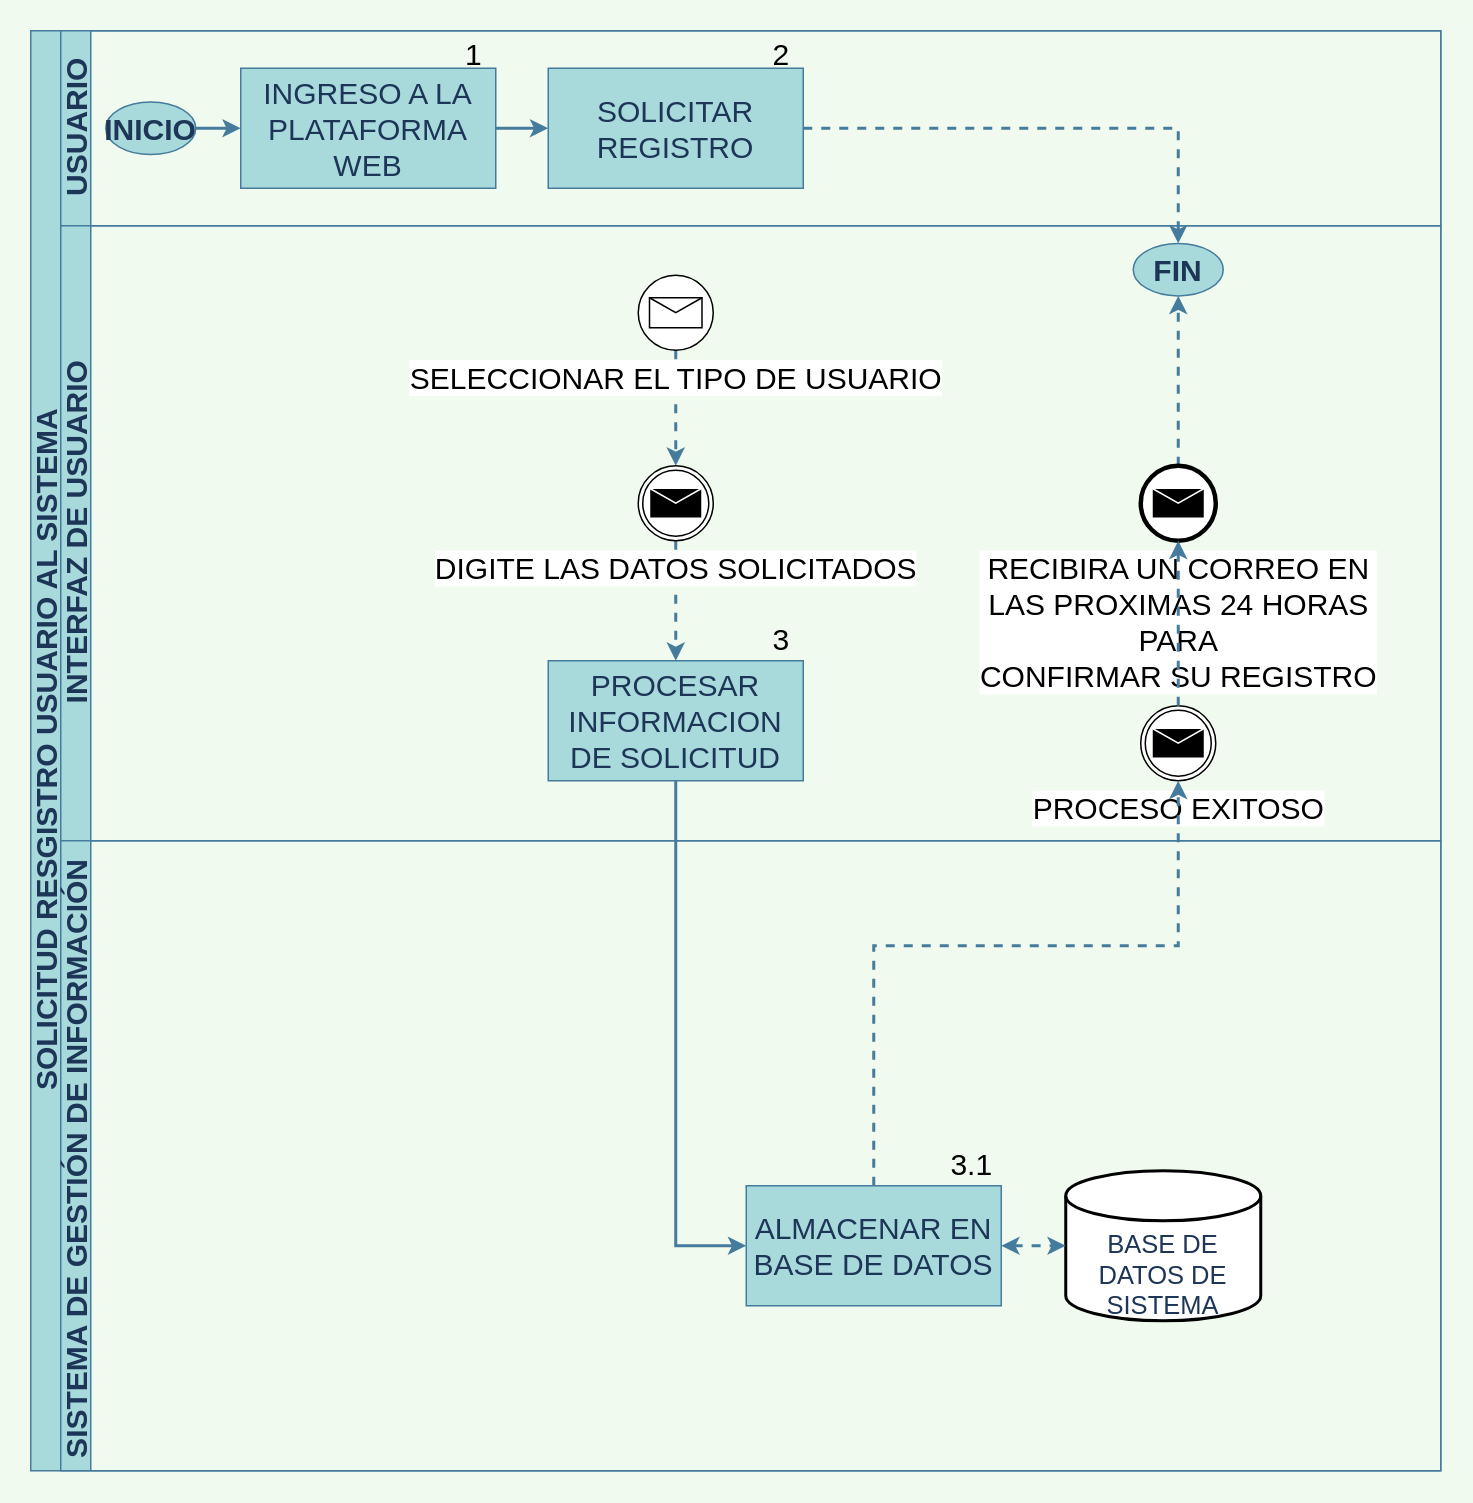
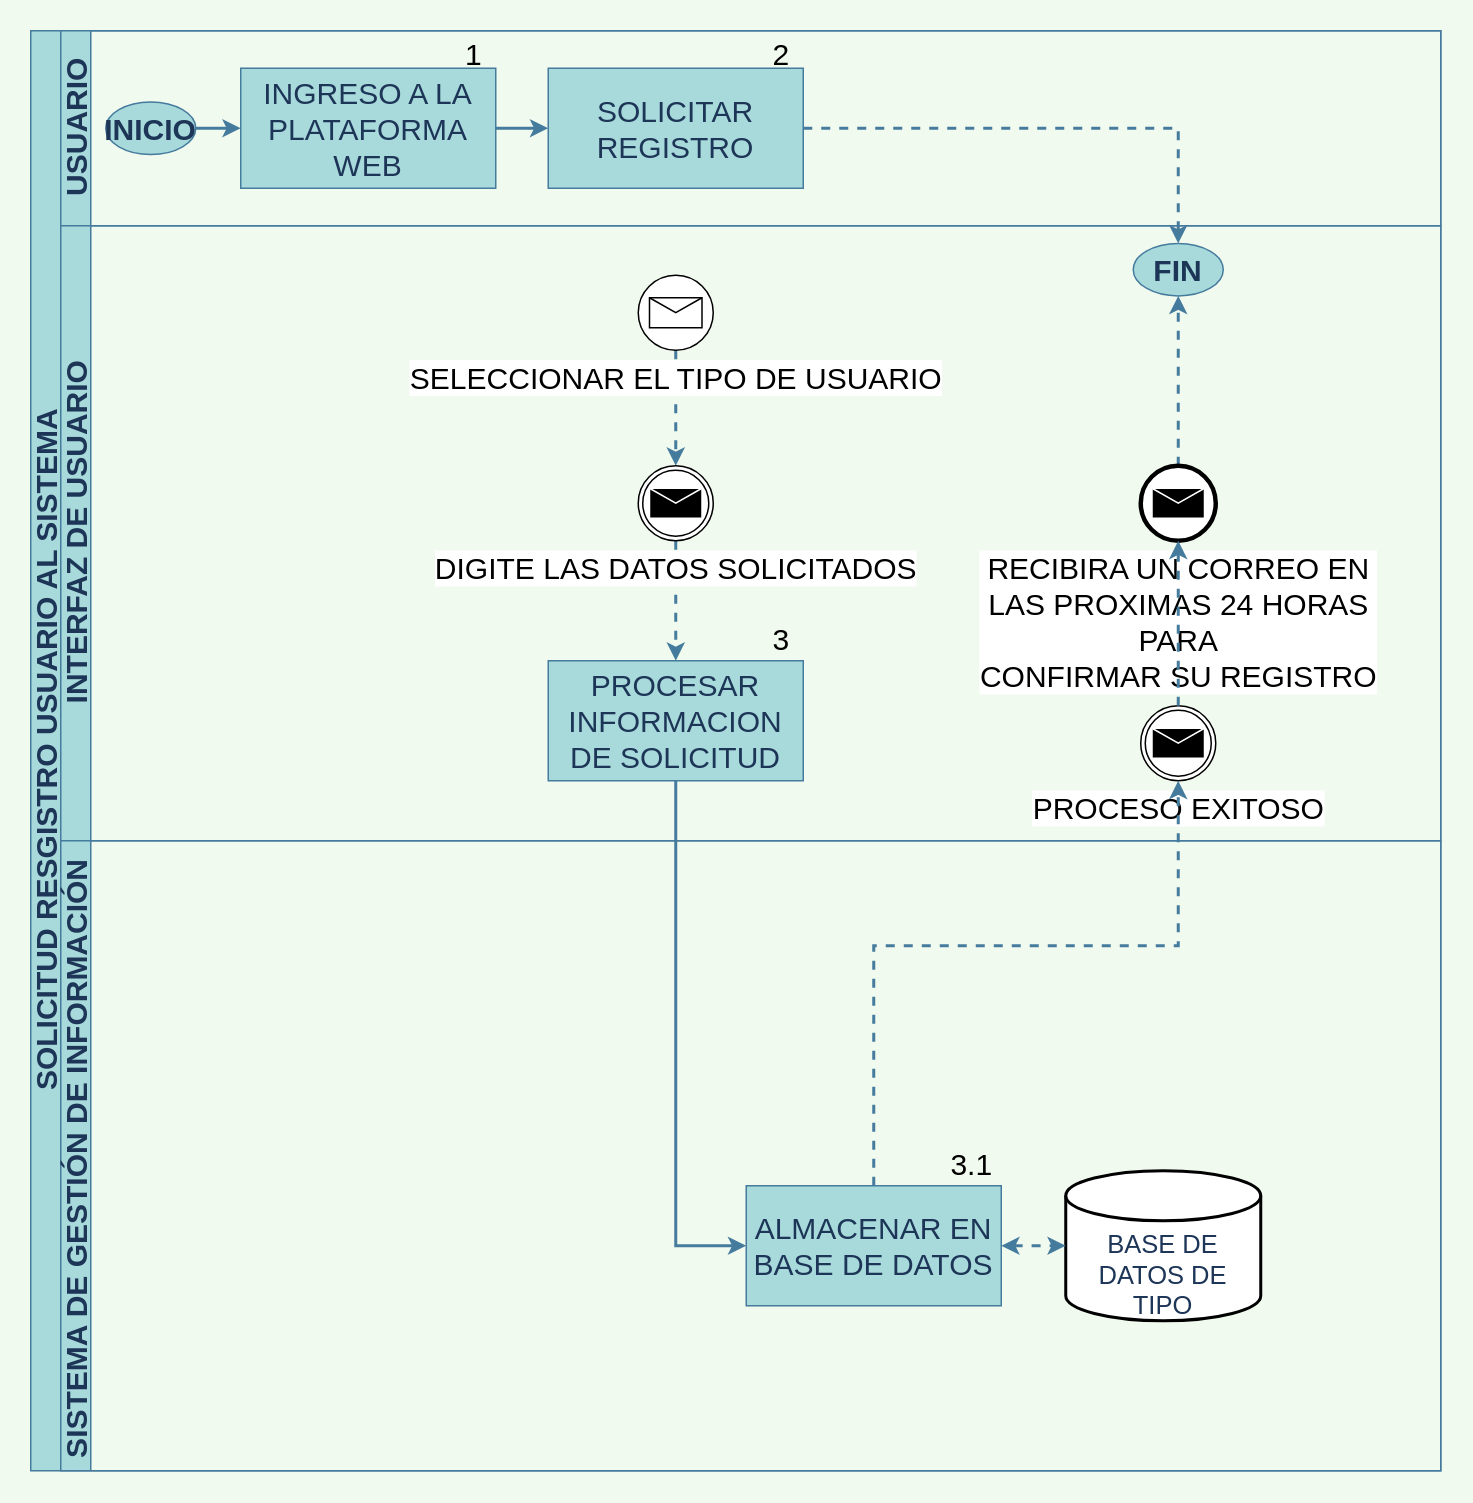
(1163, 1246) -> (1163, 1246)
